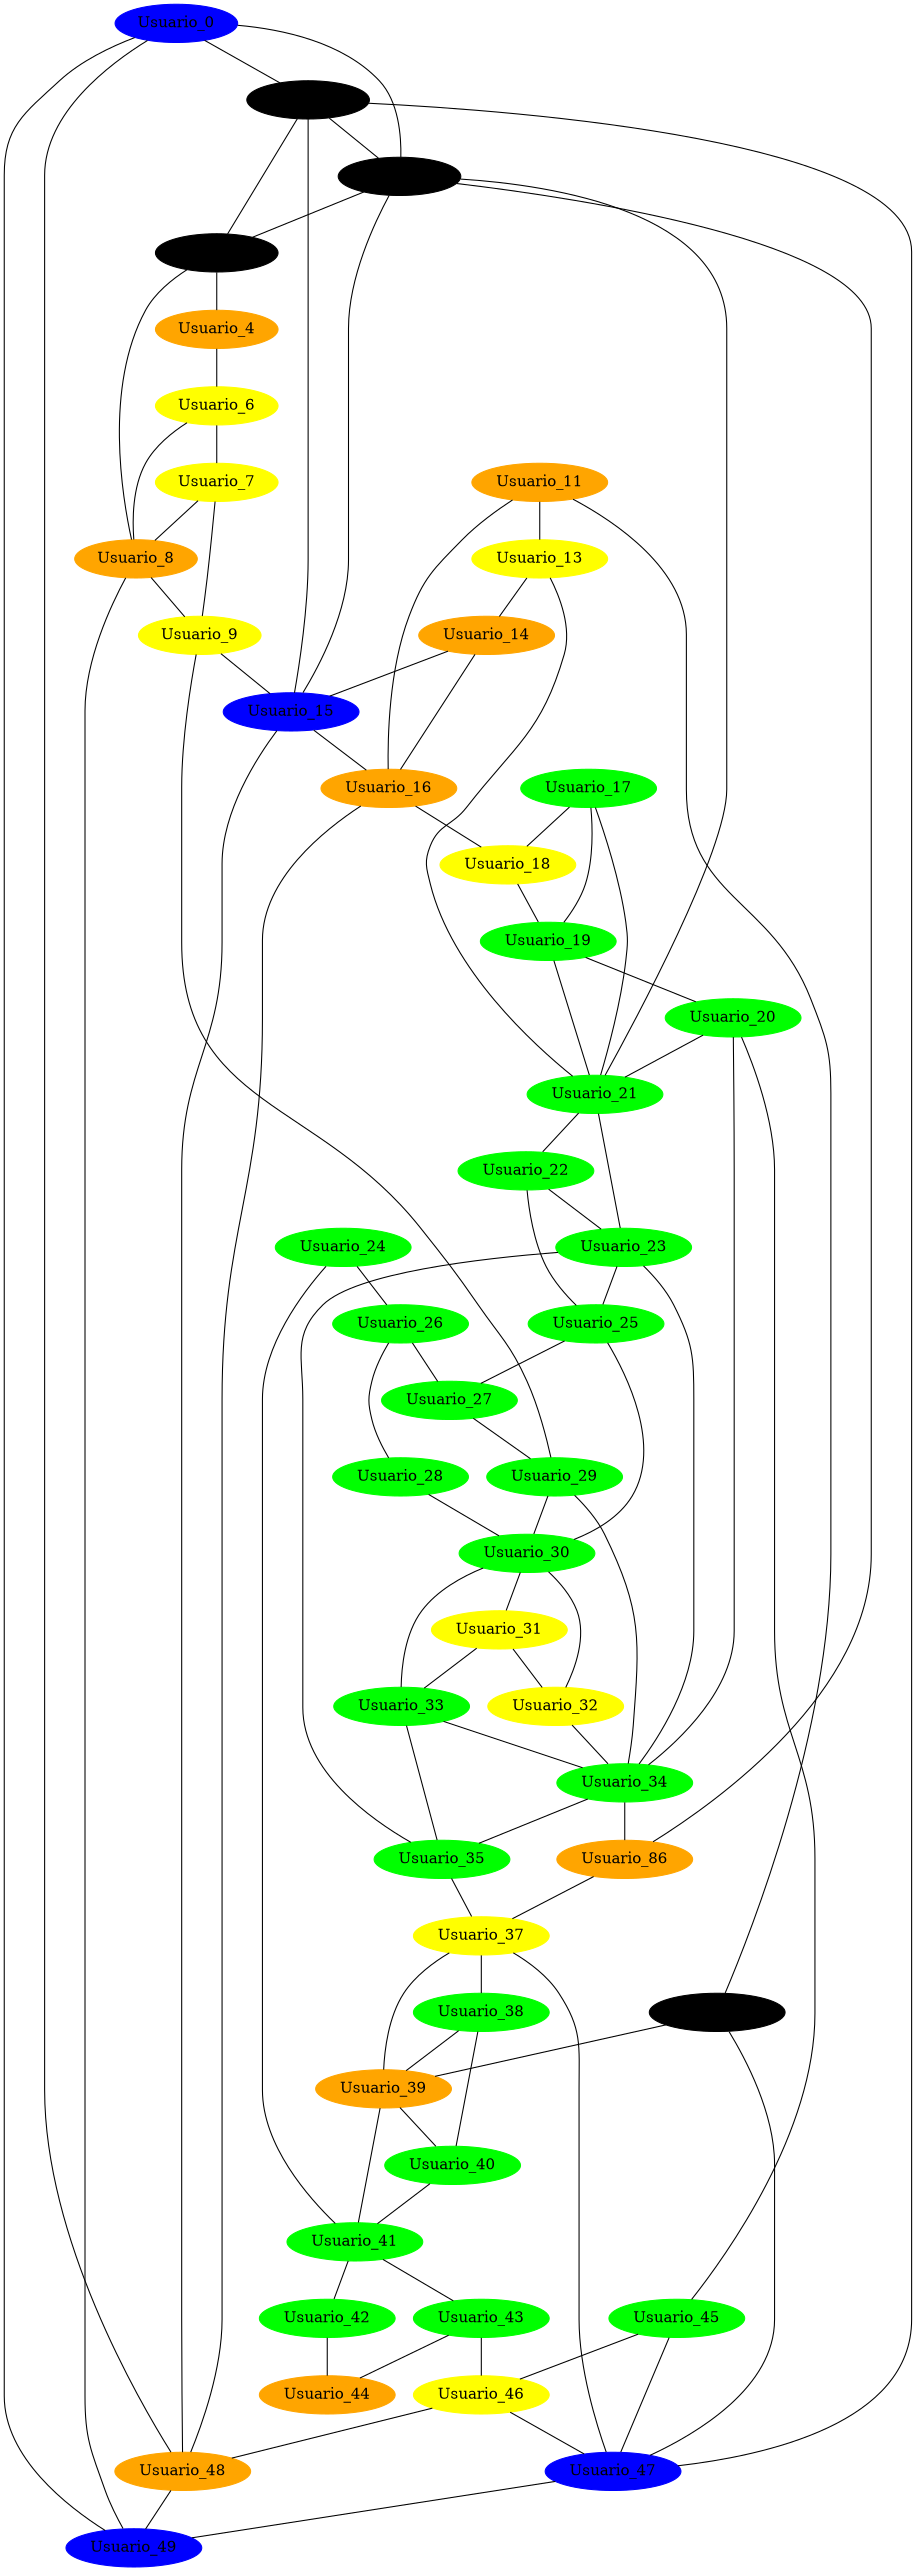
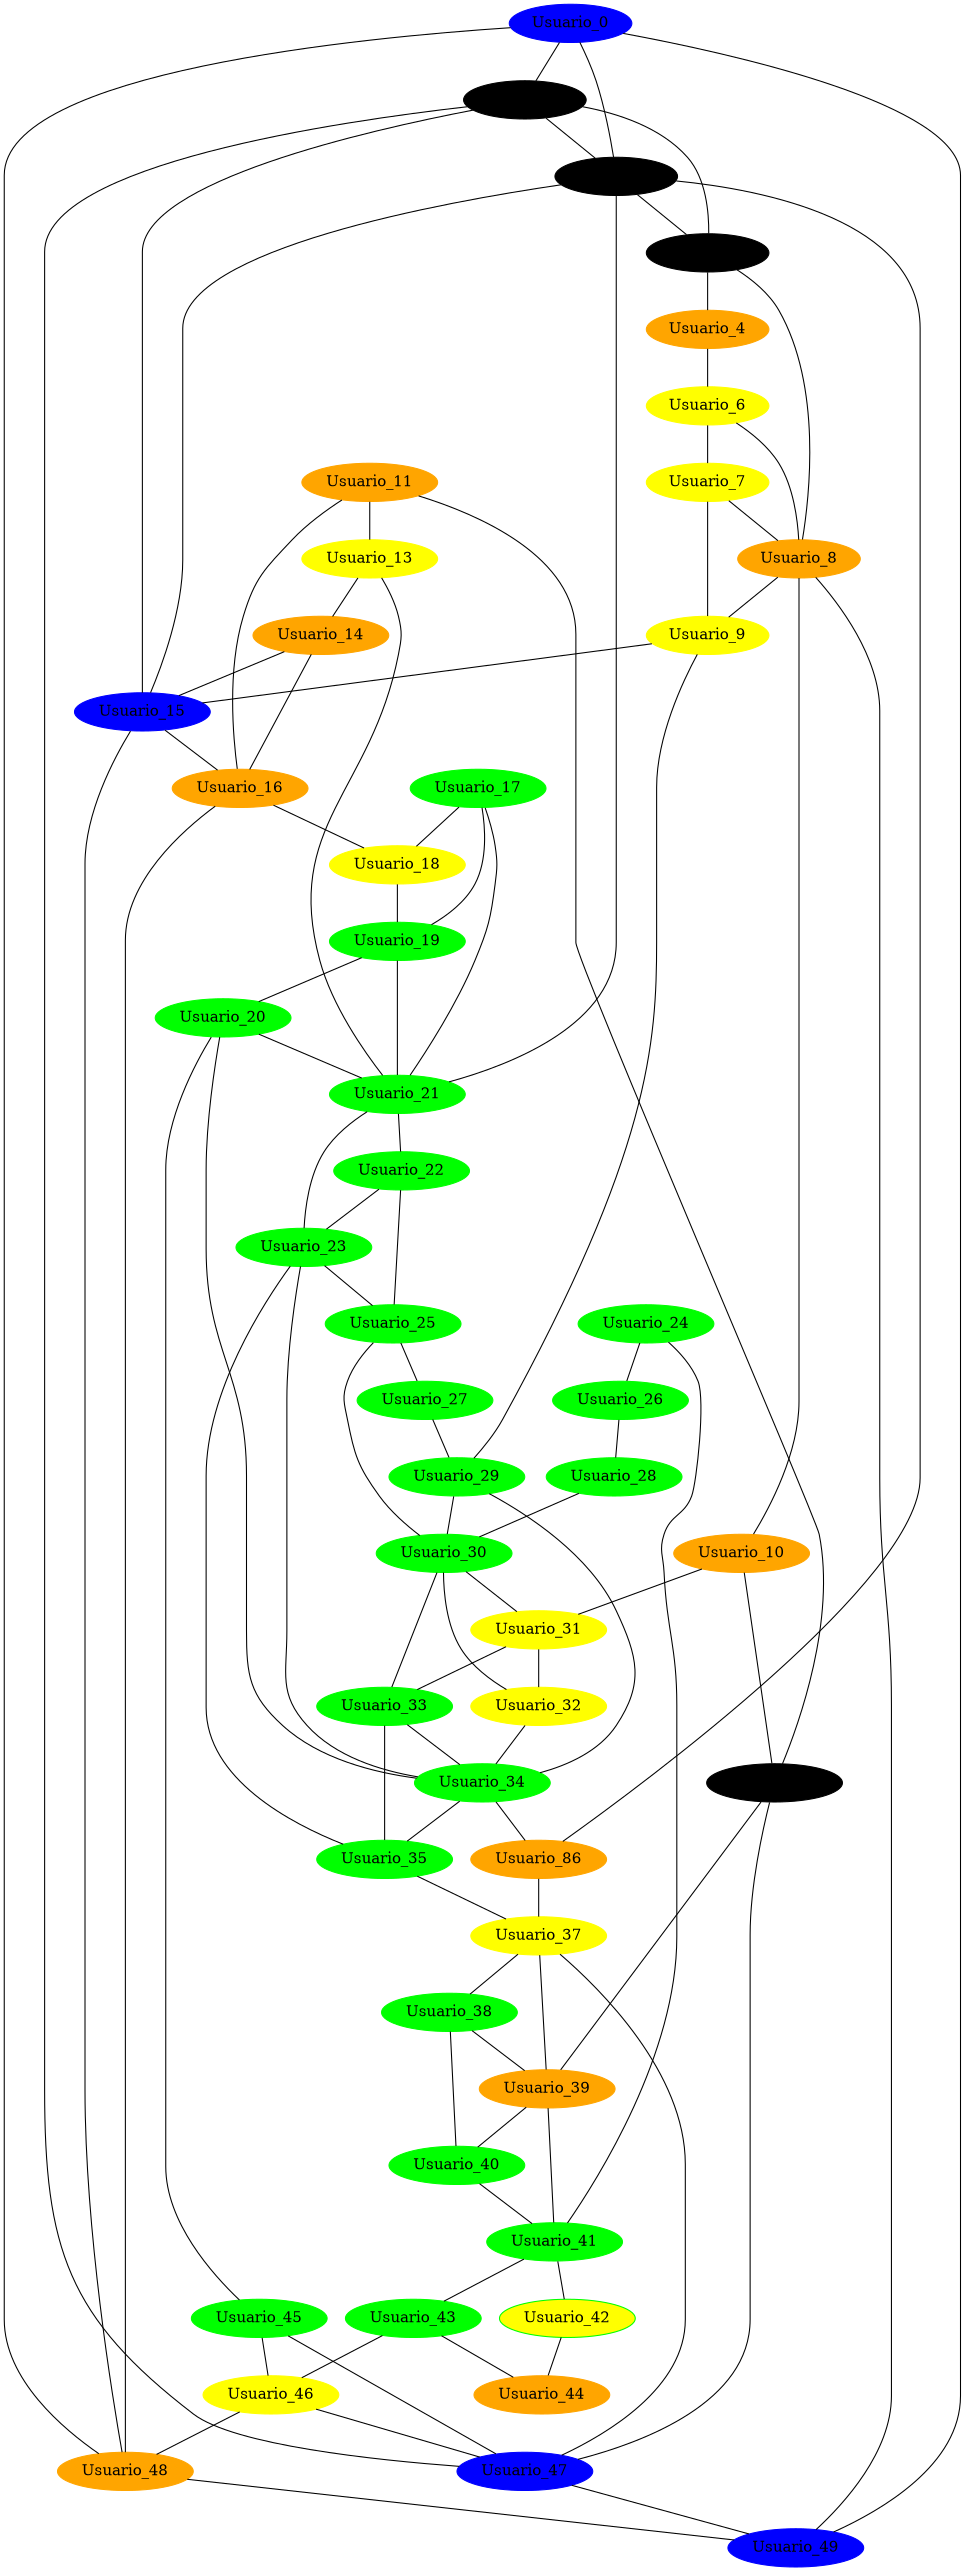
(425, 1362) -> none
none -> (742, 1553)
(327, 2318) -> (567, 2318)
